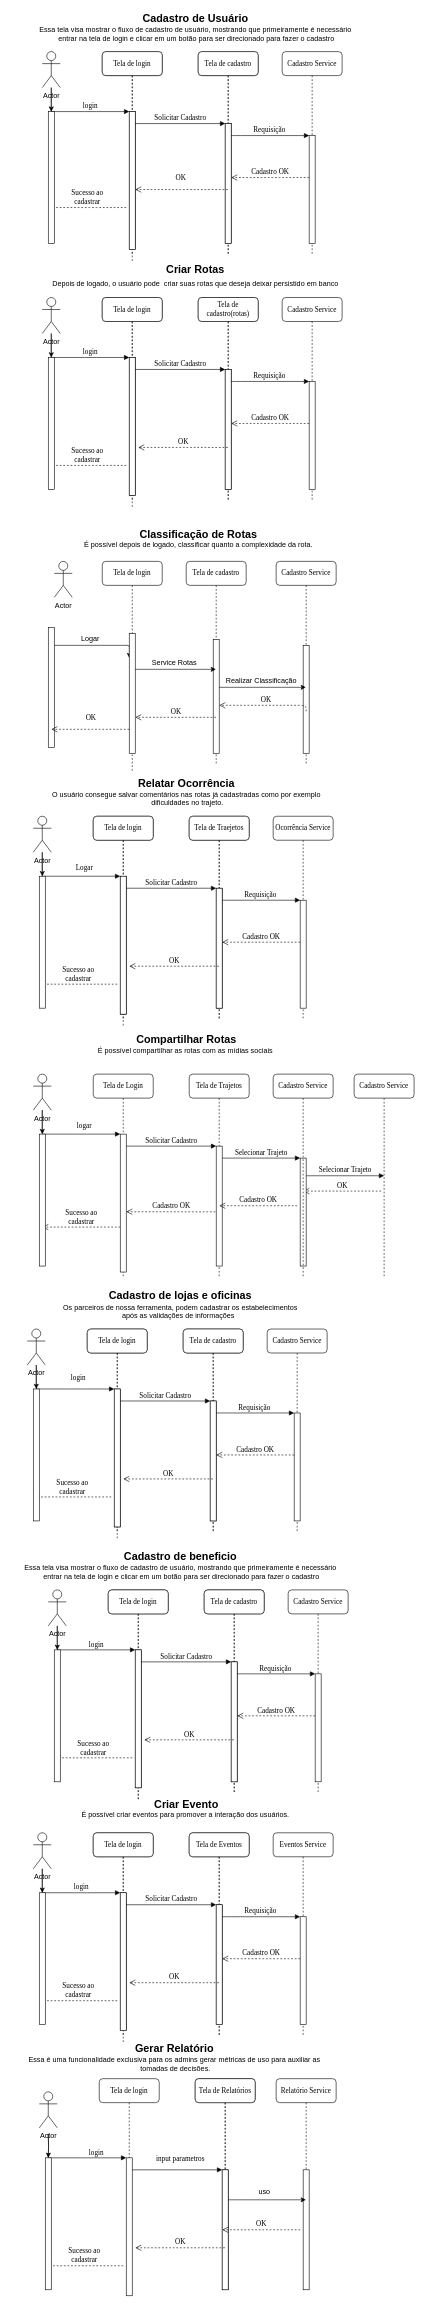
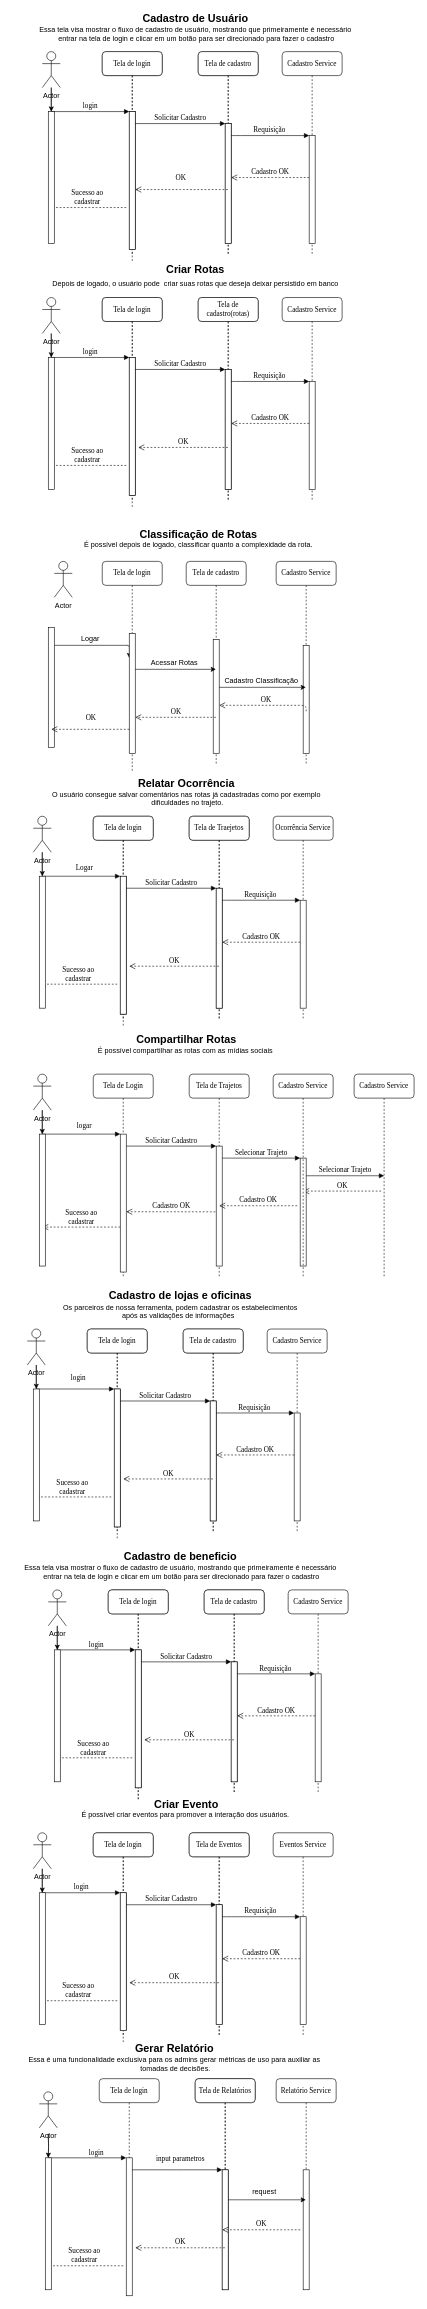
(175, 663) -> (175, 663)
(262, 681) -> (262, 681)
(265, 2192) -> (265, 2192)
